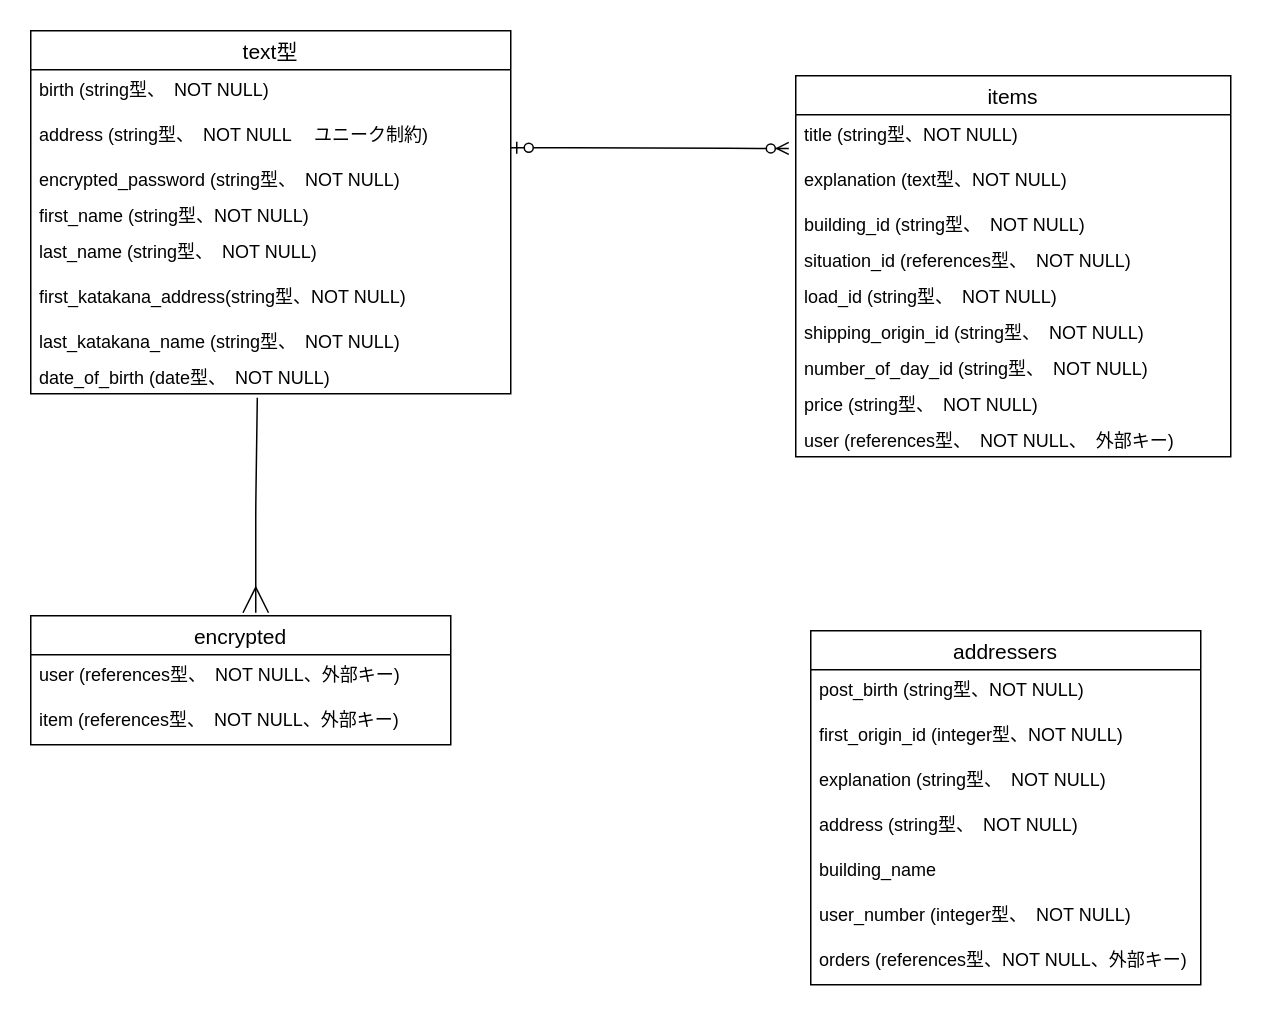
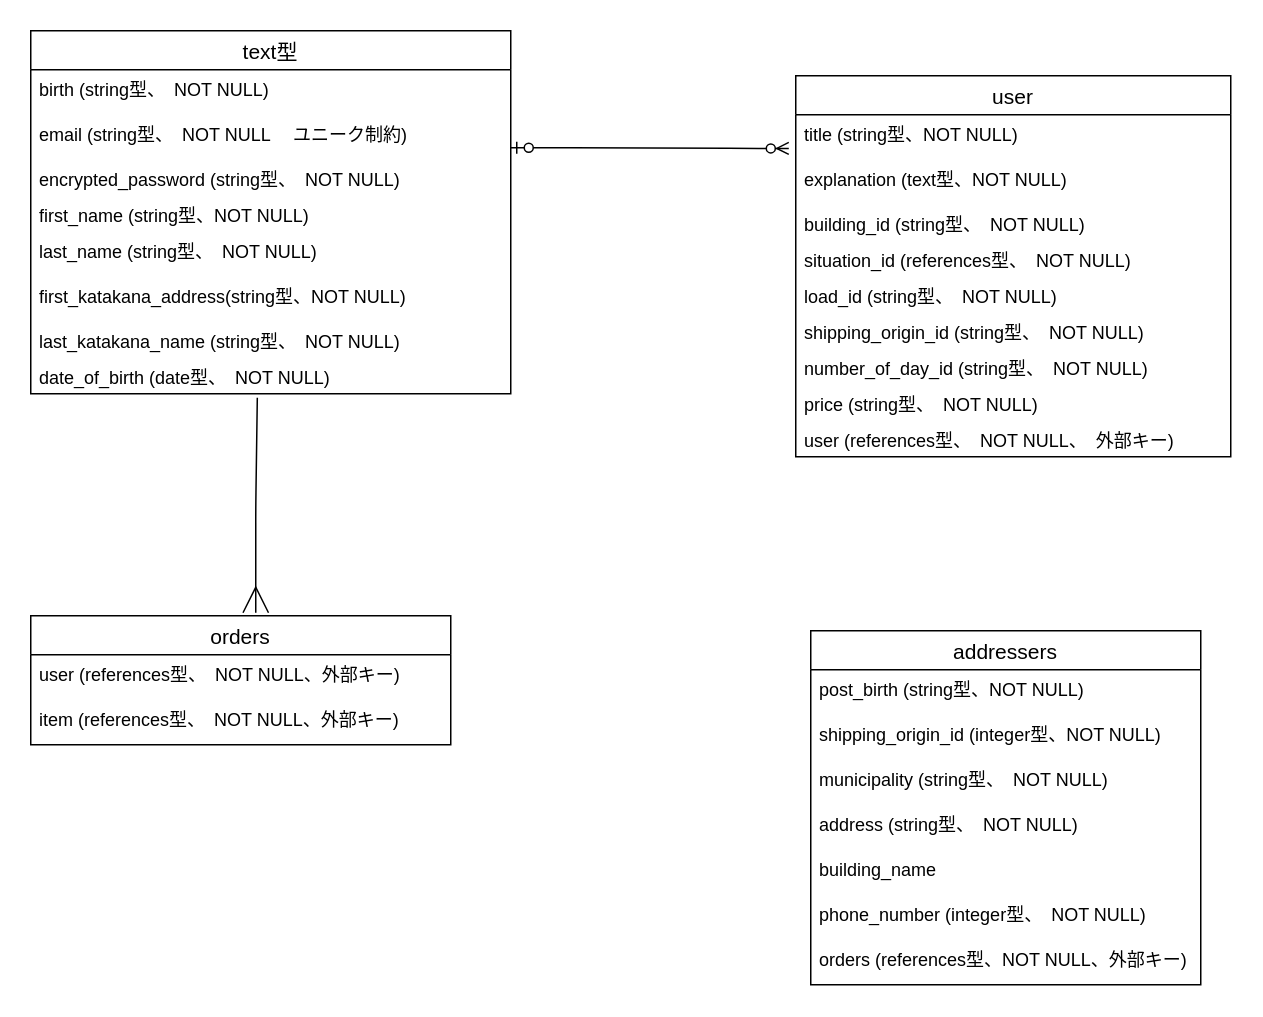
(1013, 97) -> (1013, 97)
(246, 135) -> (231, 135)
(240, 637) -> (240, 637)
(987, 735) -> (1000, 735)
(975, 780) -> (976, 780)
(985, 915) -> (990, 915)
